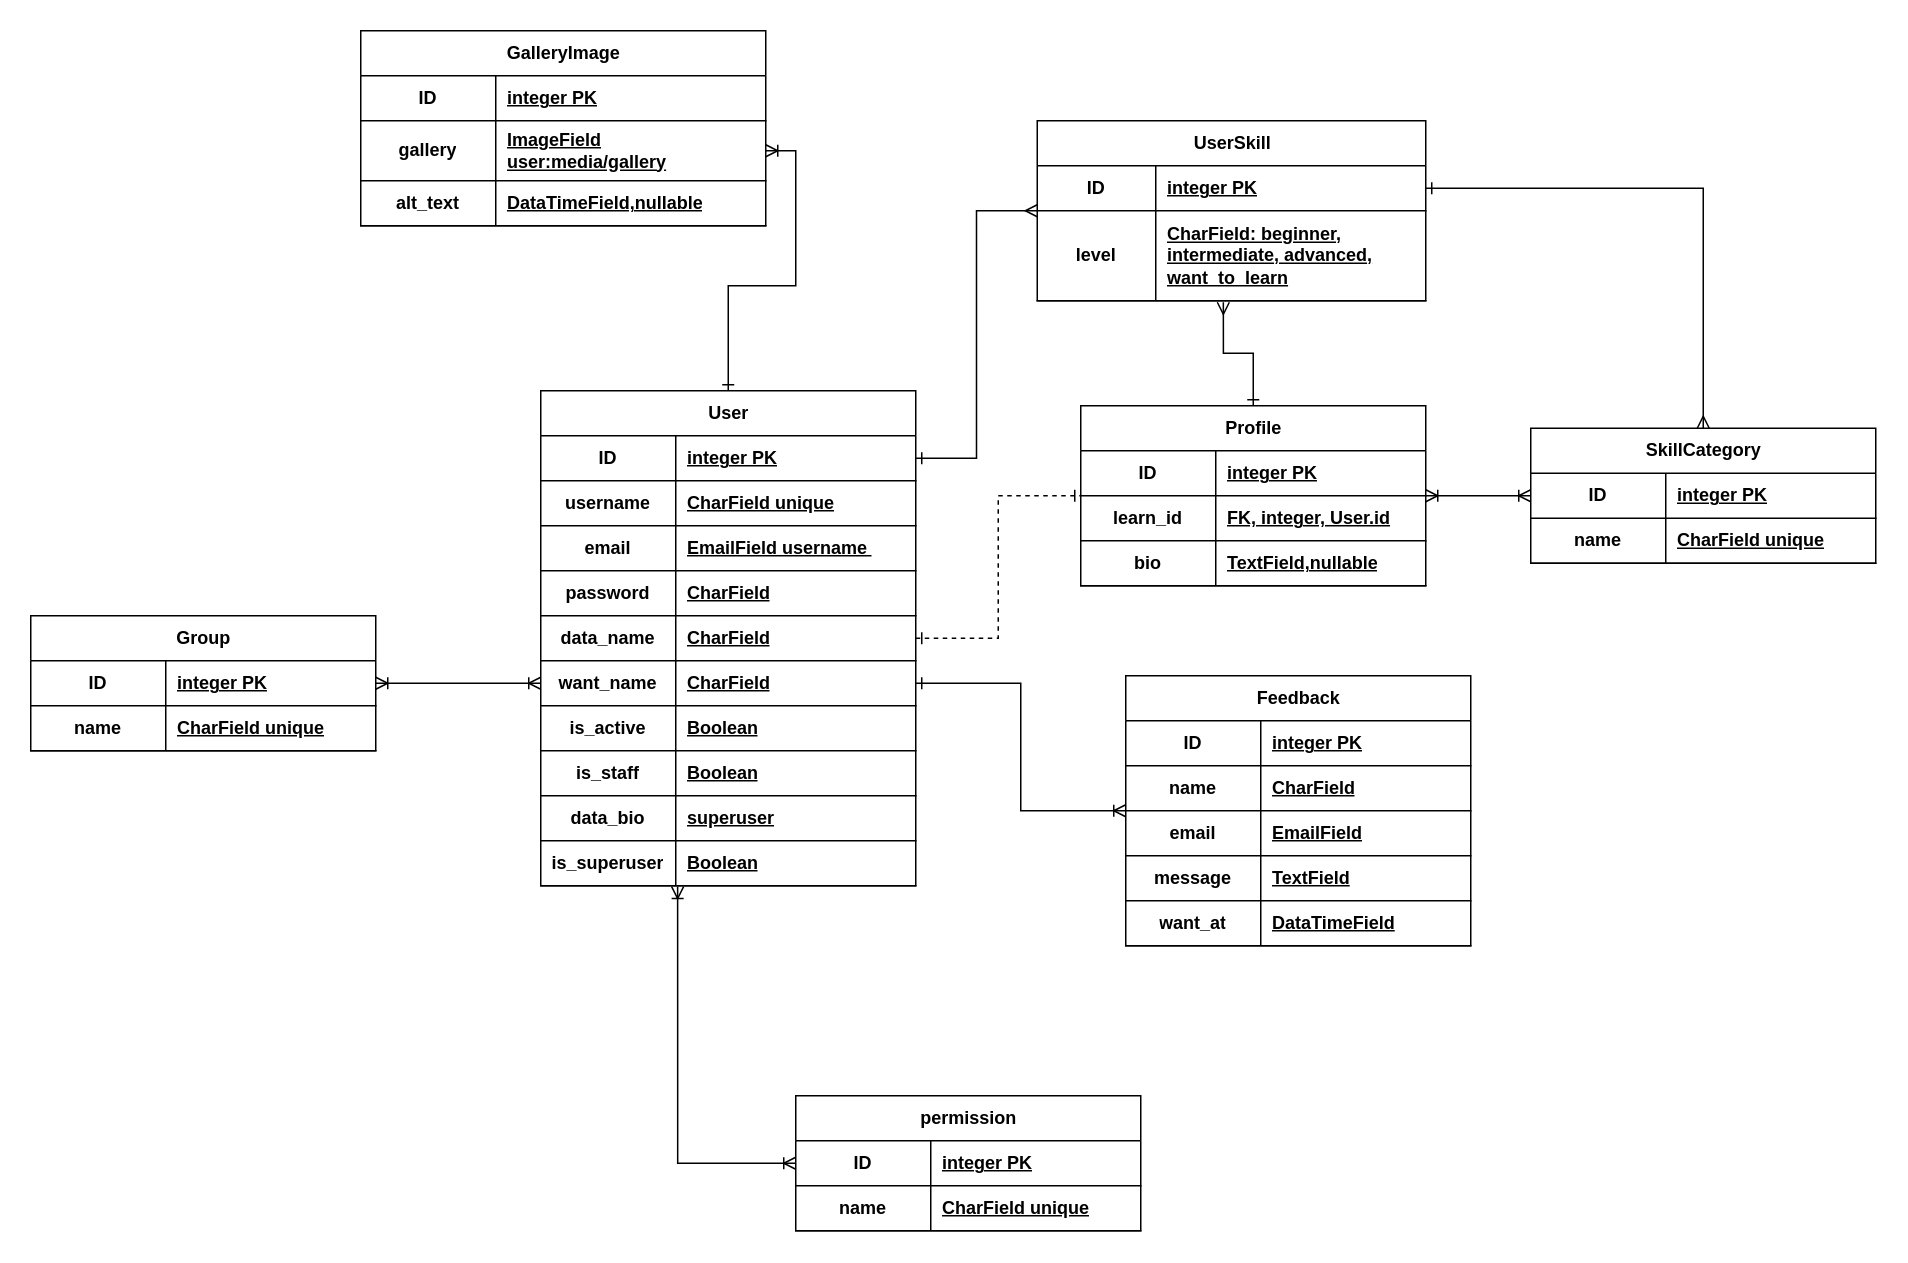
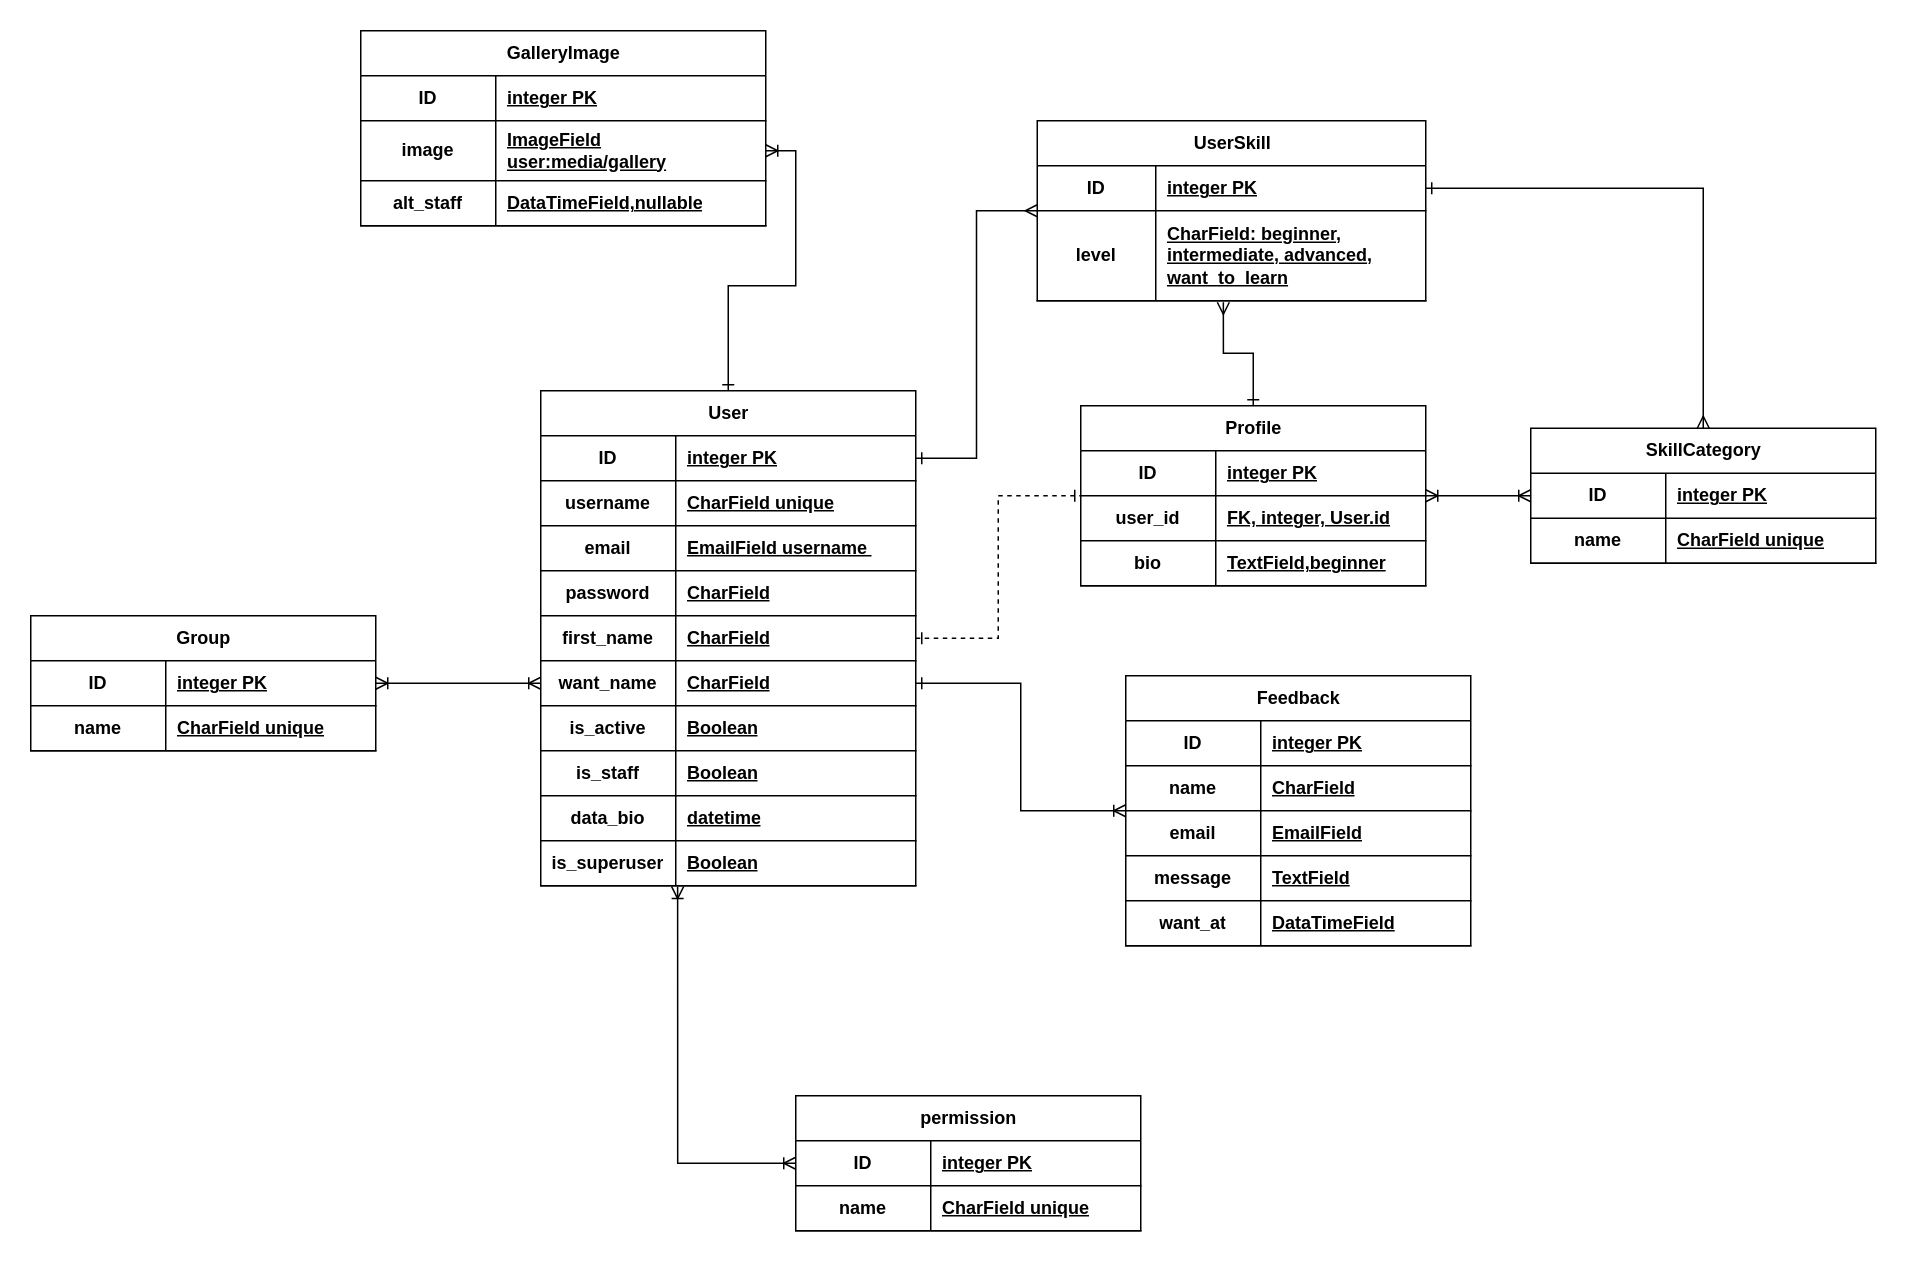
(428, 151) -> (428, 151)
(428, 203) -> (428, 203)
(1148, 518) -> (1148, 518)
(1304, 563) -> (1309, 563)
(608, 638) -> (608, 638)
(733, 818) -> (726, 818)
